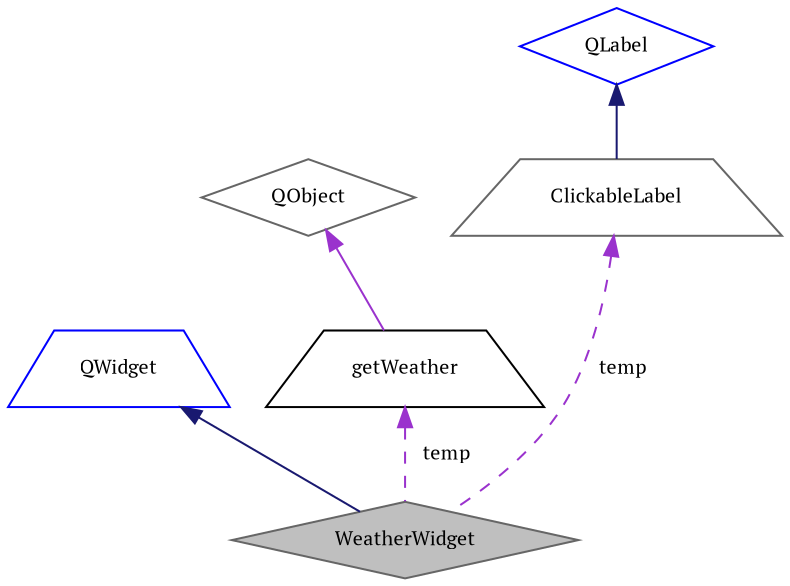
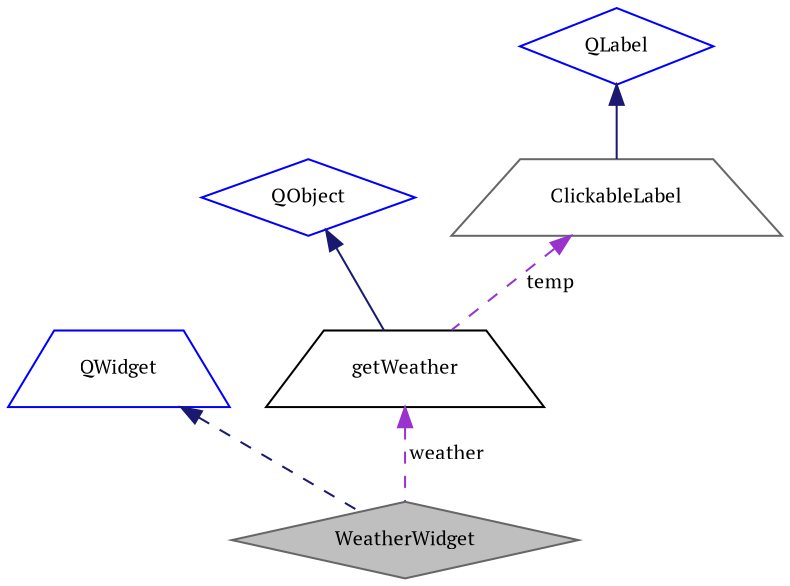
(308, 197) -> (308, 197)
(360, 289) -> (360, 289)
(564, 405) -> (503, 289)
(445, 454) -> (445, 454)
(279, 465) -> (279, 465)
